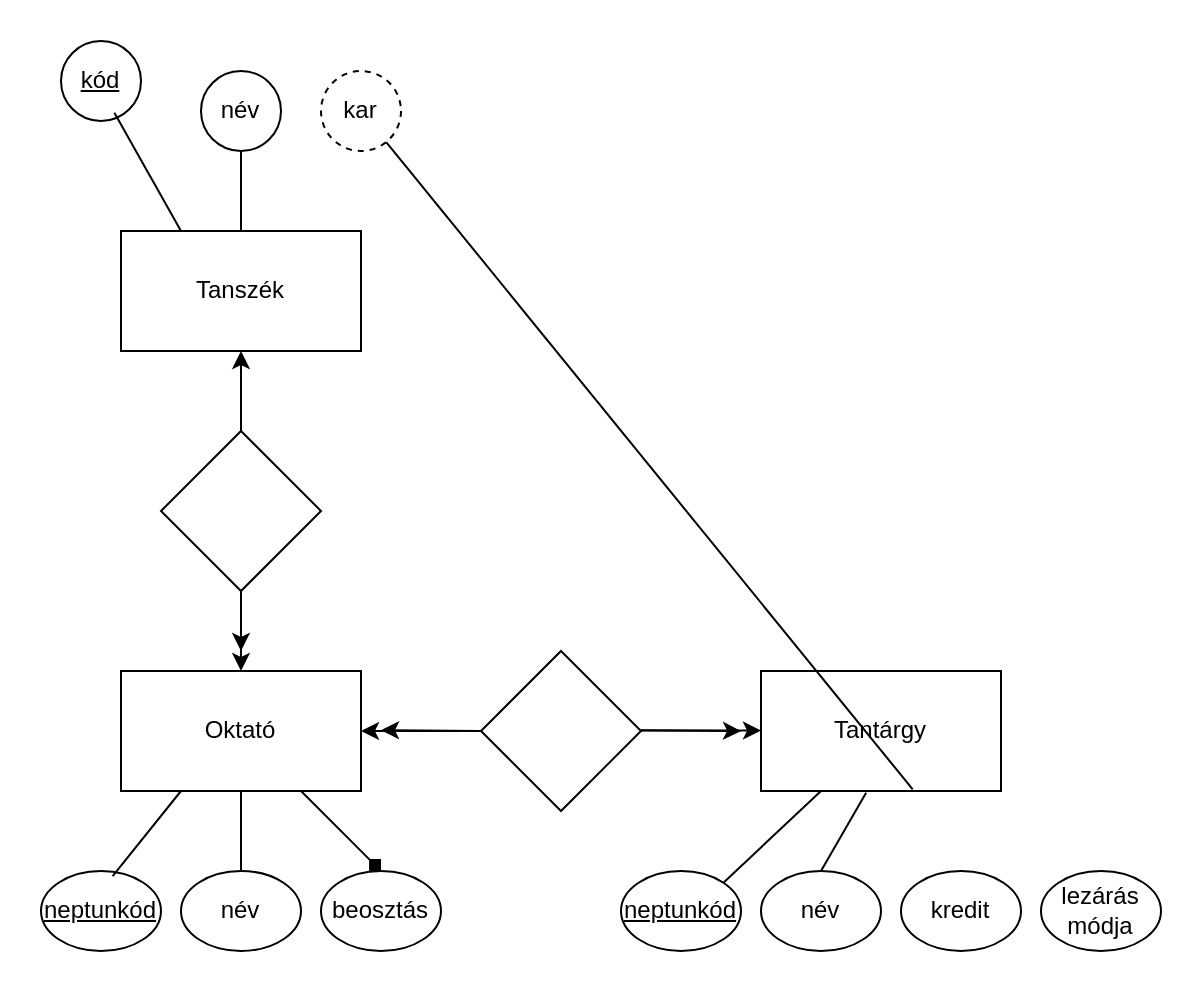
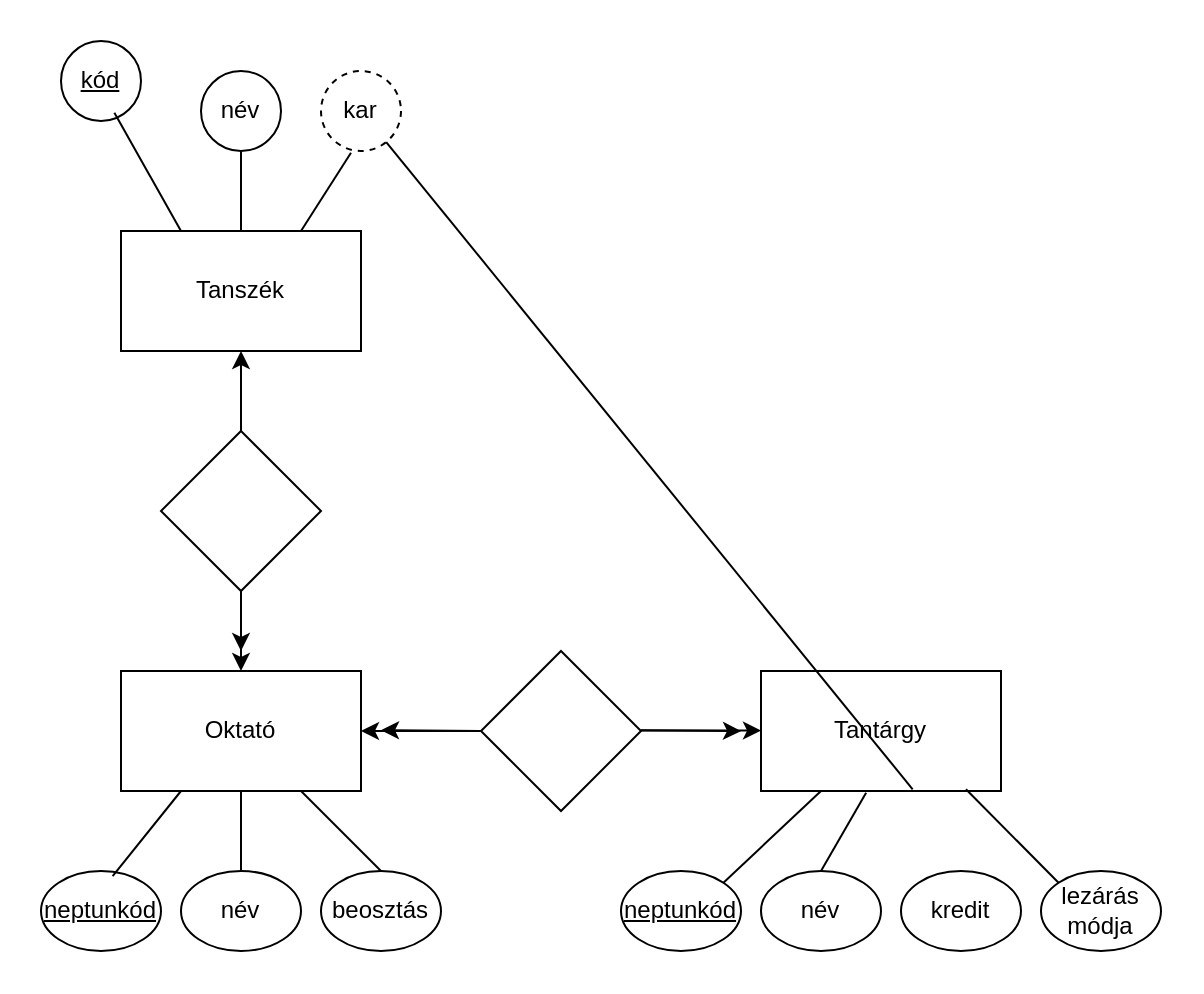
none -> (326, 192)
none -> (1012, 836)
(369, 859) -> (375, 865)
